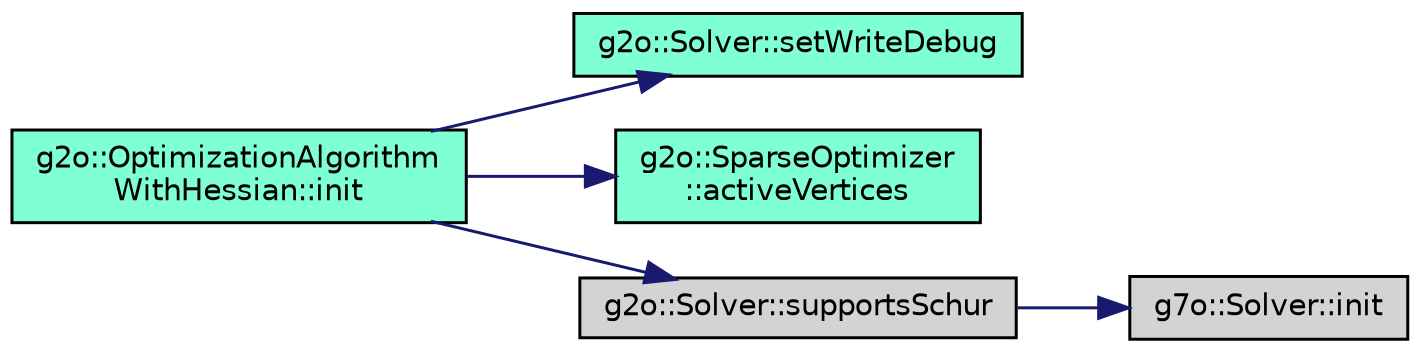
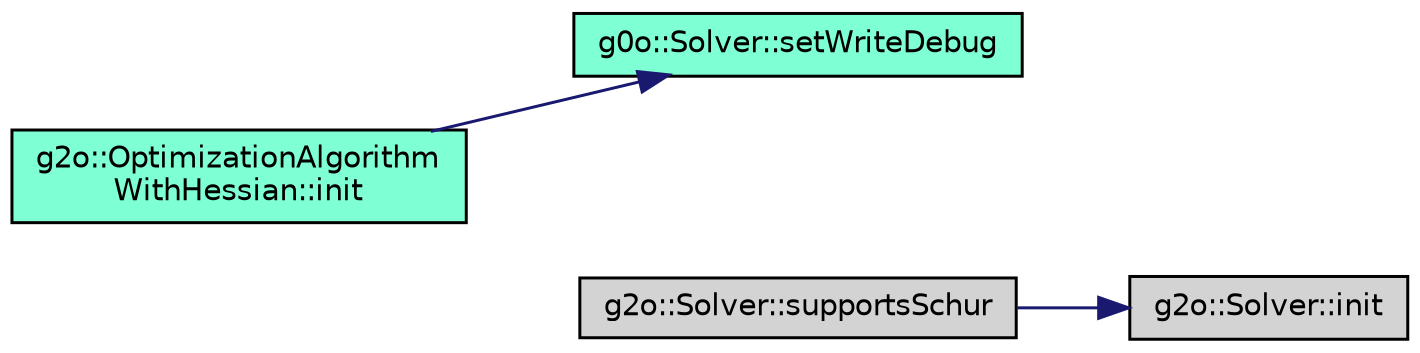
(798, 45) -> (798, 45)
(798, 176) -> none
(538, 247) -> none
(1269, 308) -> (1269, 308)
